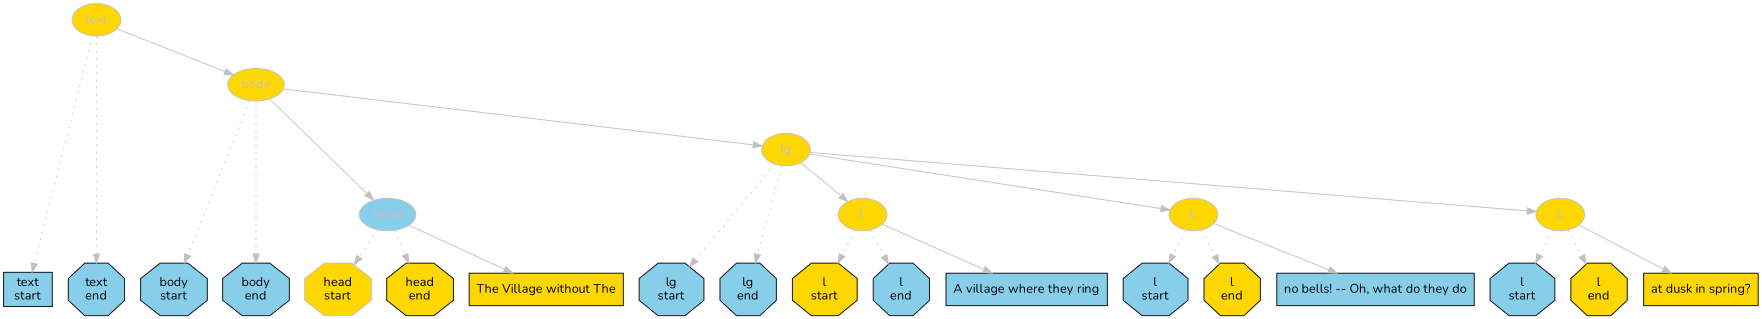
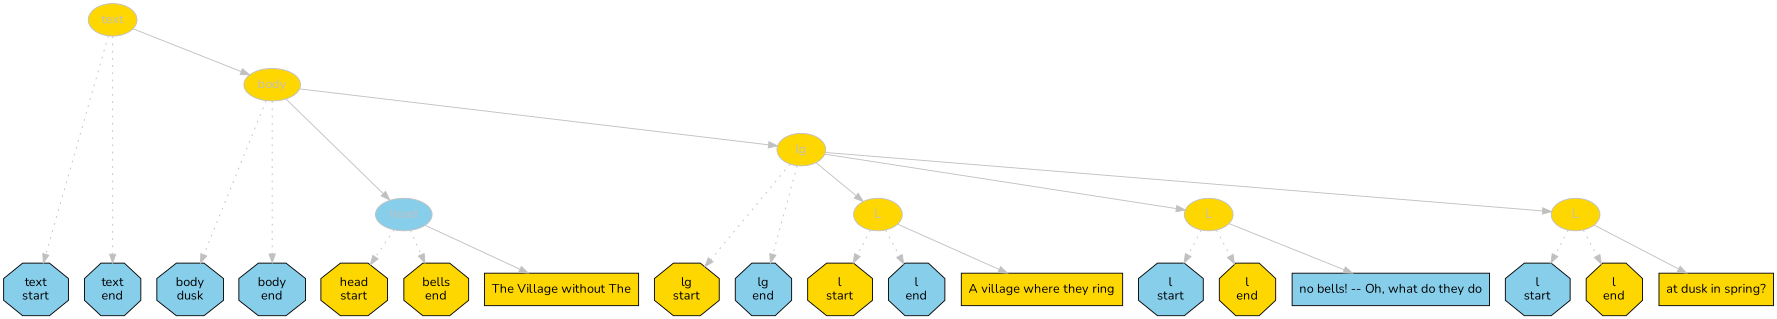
(28, 289) -> (36, 289)
(174, 289) -> (190, 289)
(338, 289) -> (354, 289)
(420, 289) -> (436, 289)
(672, 289) -> (687, 289)
(1027, 289) -> (1042, 289)
